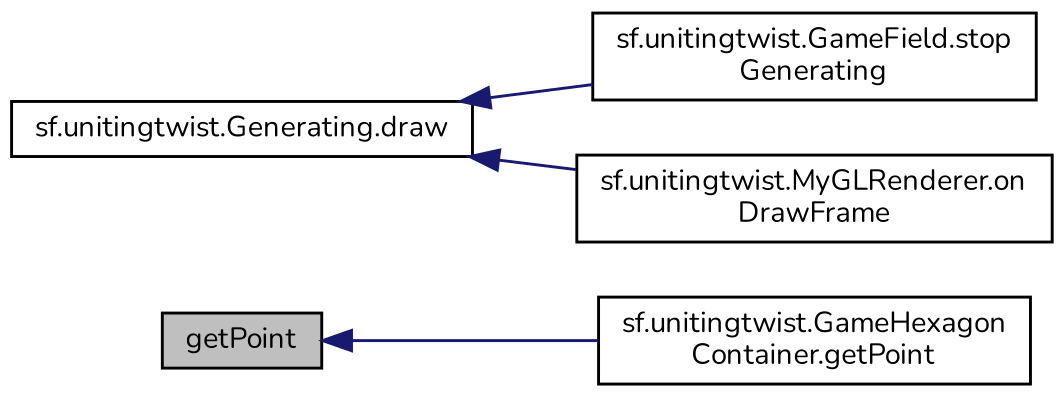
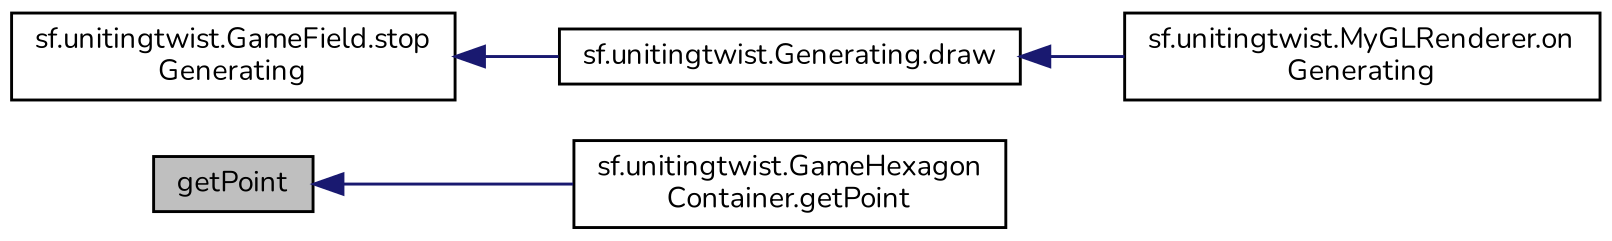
(542, 91) -> (522, 57)
(815, 199) -> (1362, 57)
